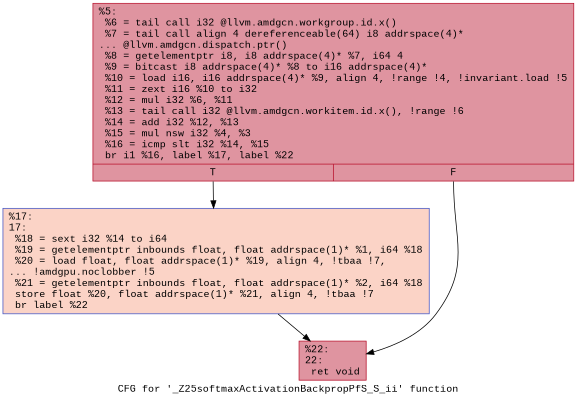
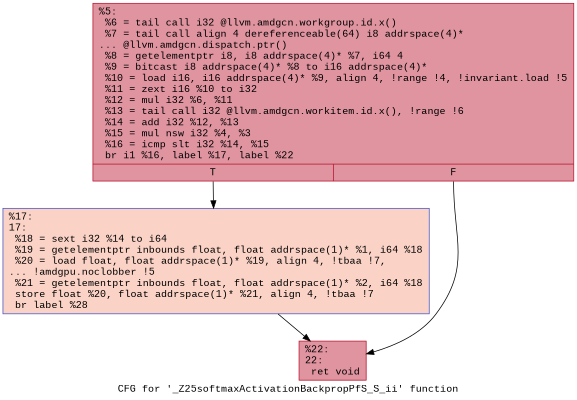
(49, 305) -> (49, 305)
